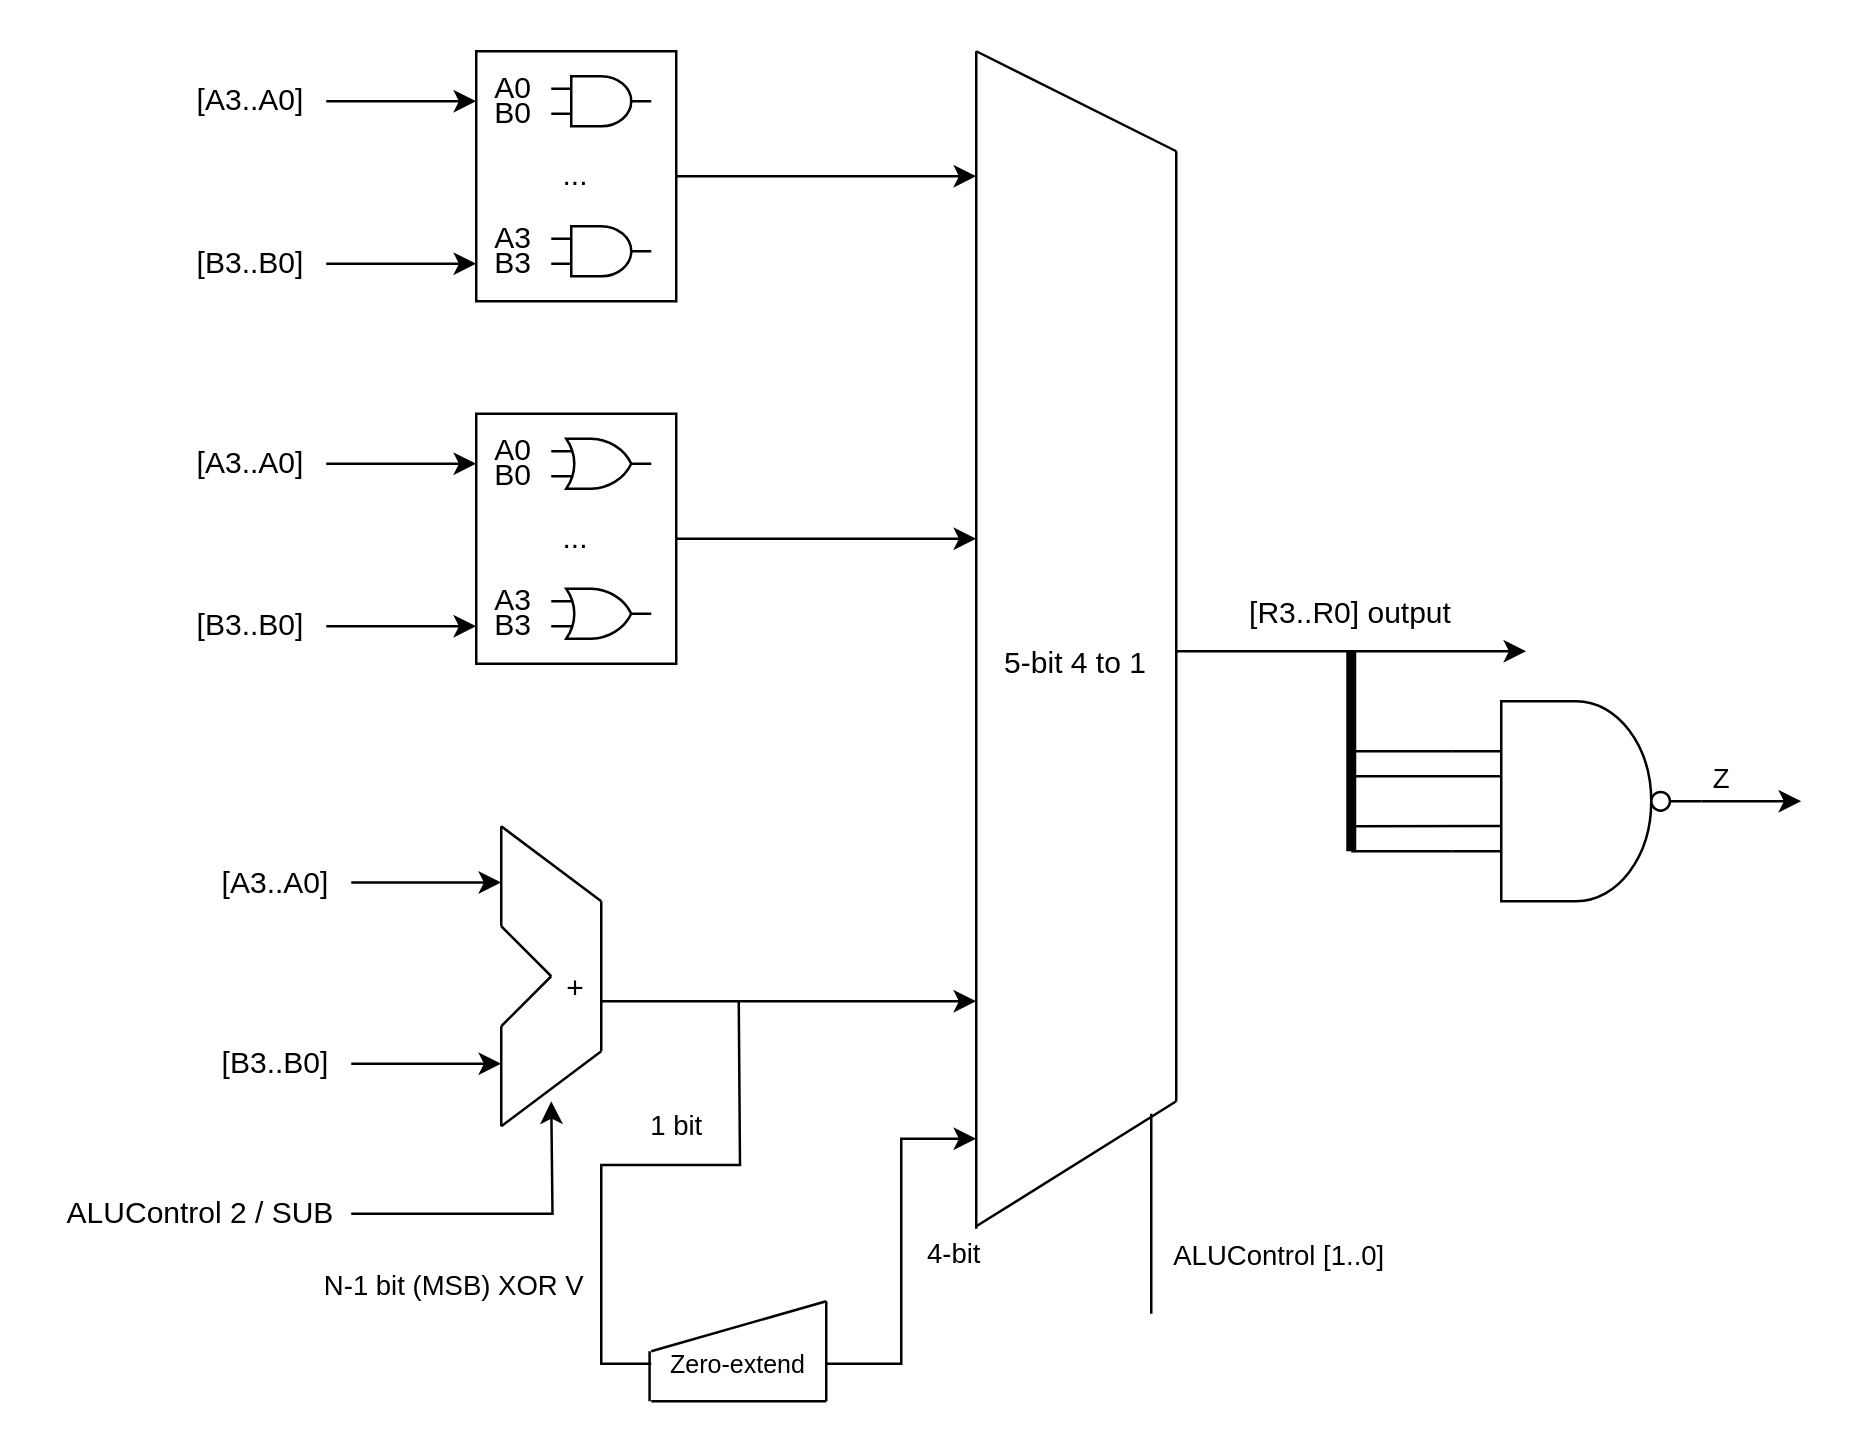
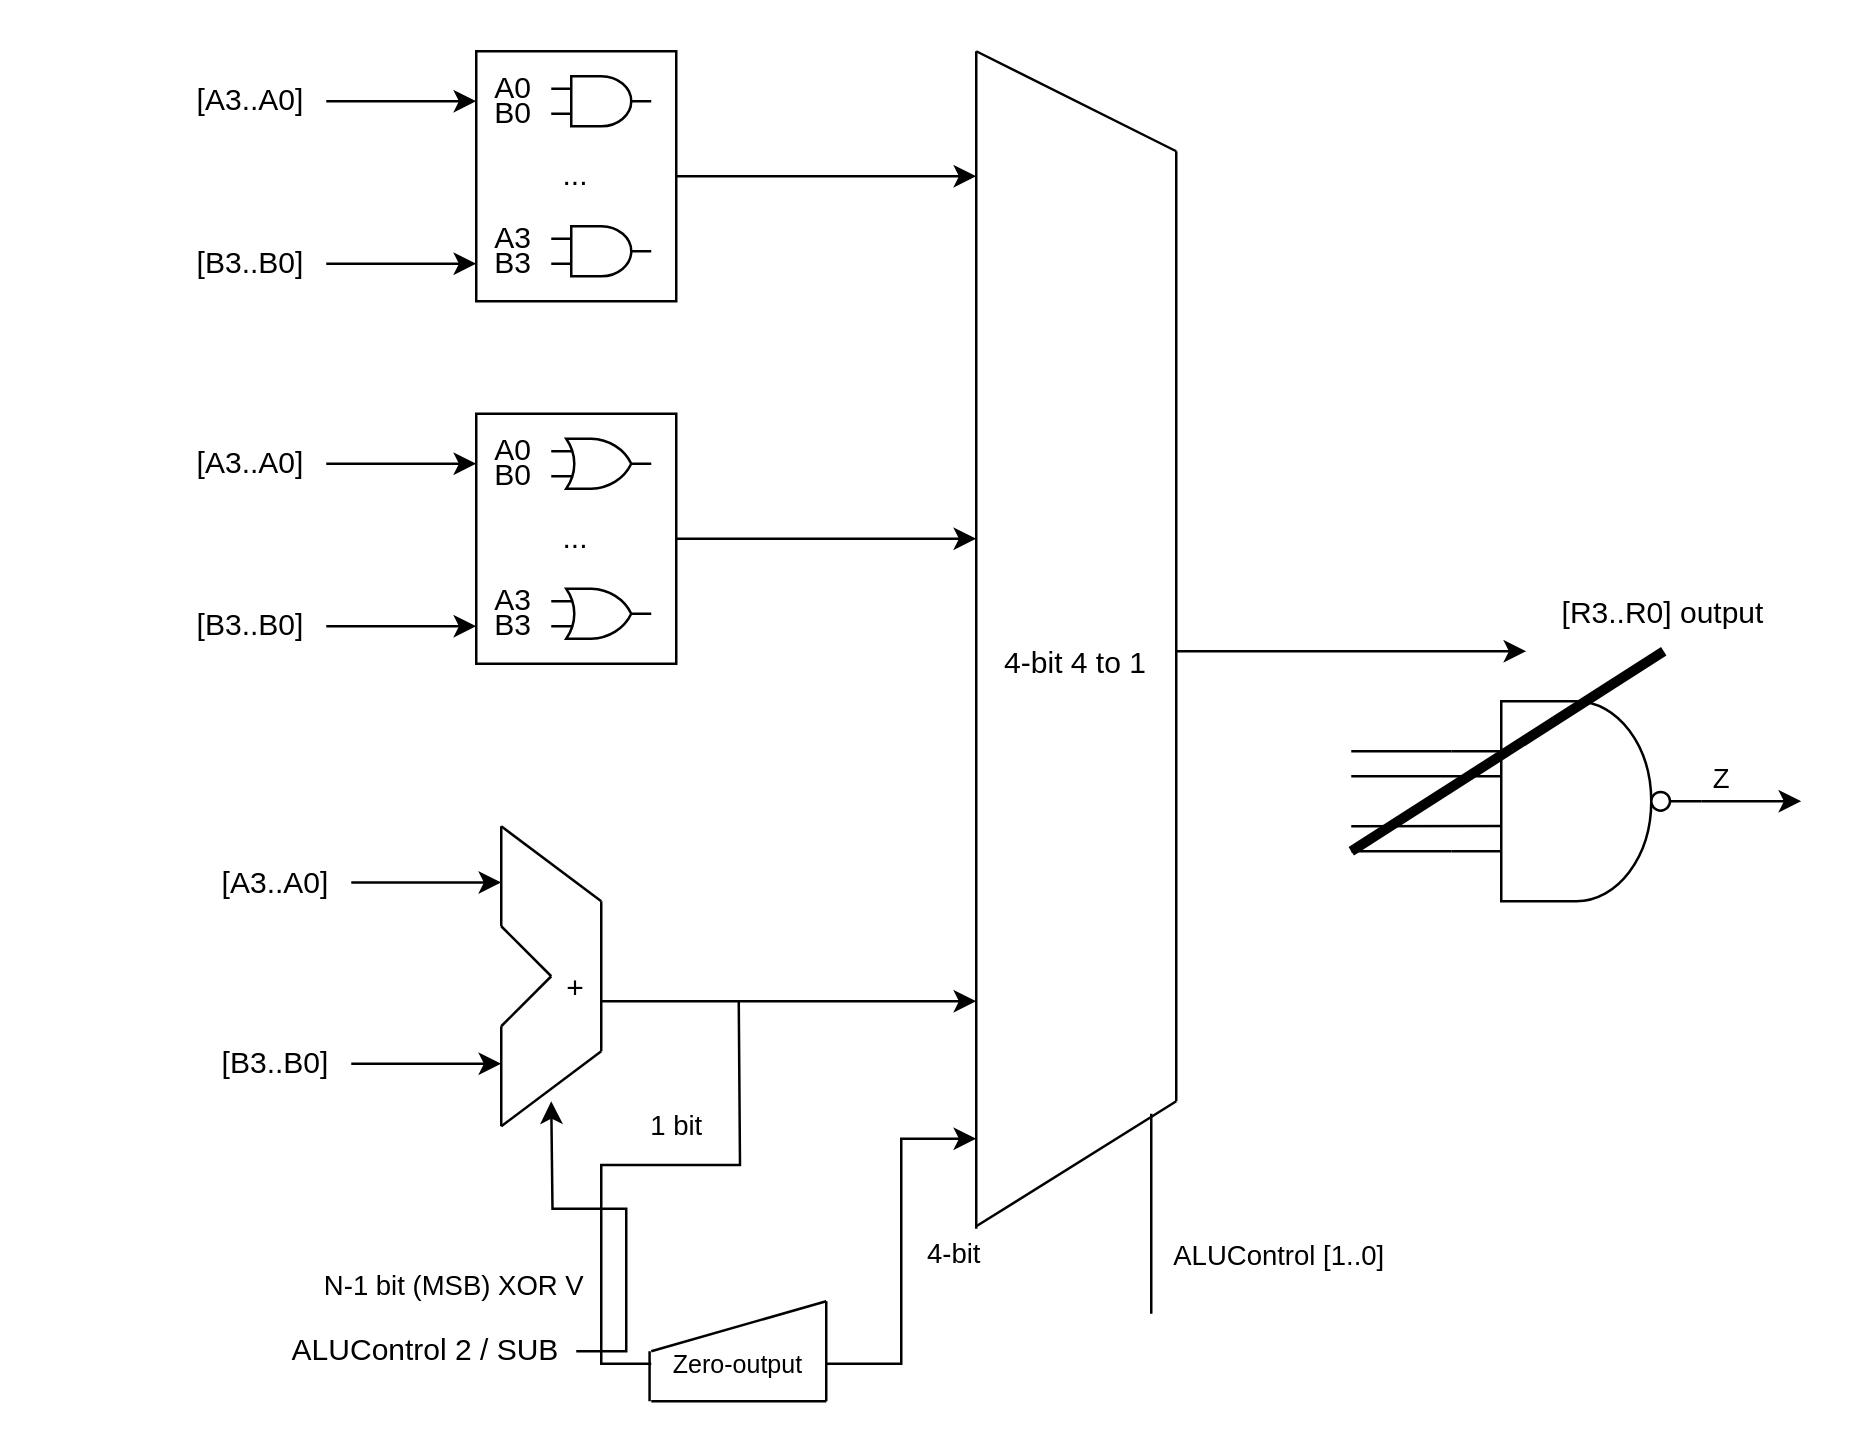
(1351, 614) -> (1664, 614)
(1076, 664) -> (1076, 664)
(201, 1214) -> (426, 1351)
(739, 1364) -> (739, 1364)
